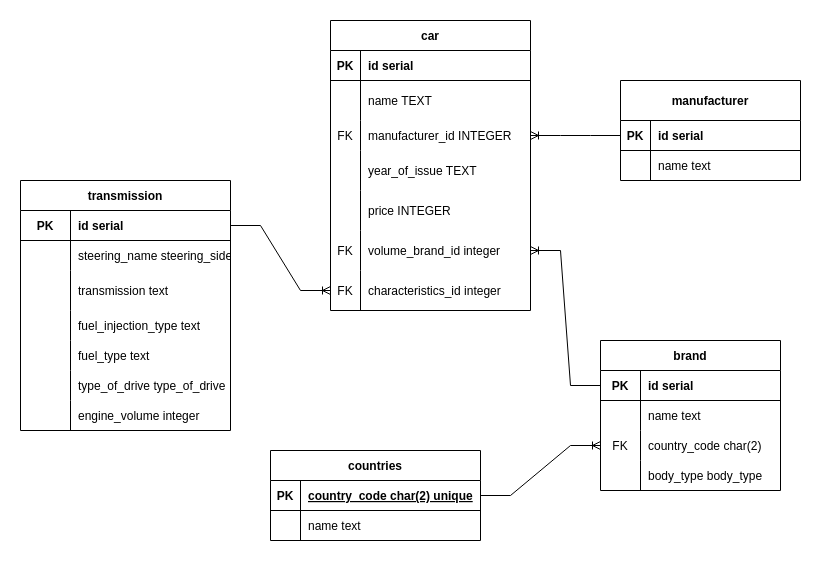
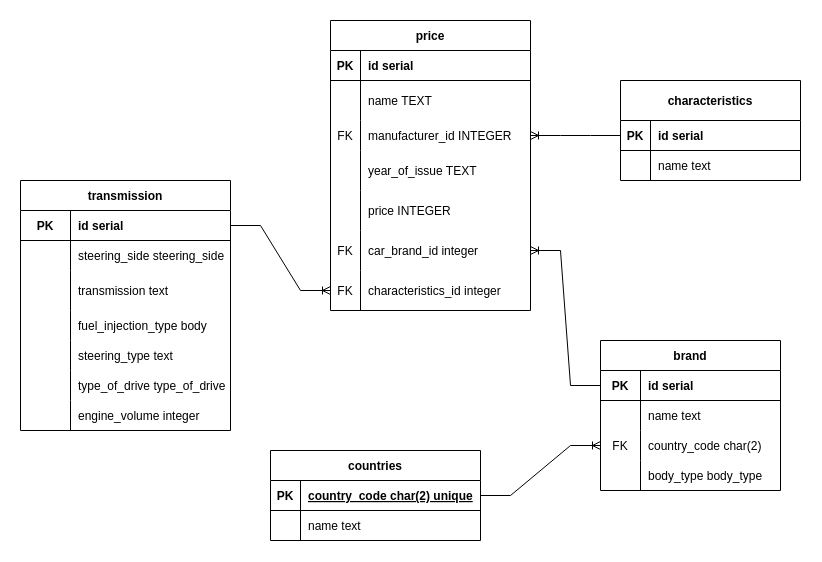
(430, 36) -> (430, 36)
(710, 101) -> (710, 101)
(439, 251) -> (431, 251)
(162, 256) -> (161, 256)
(152, 326) -> (152, 326)
(122, 356) -> (135, 356)
